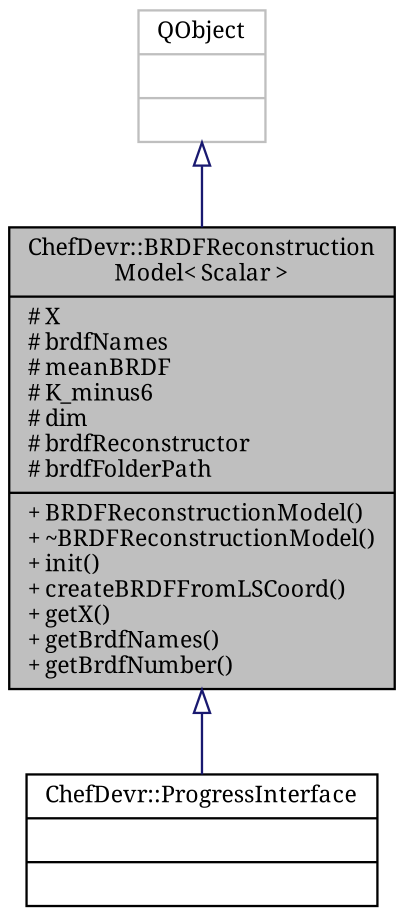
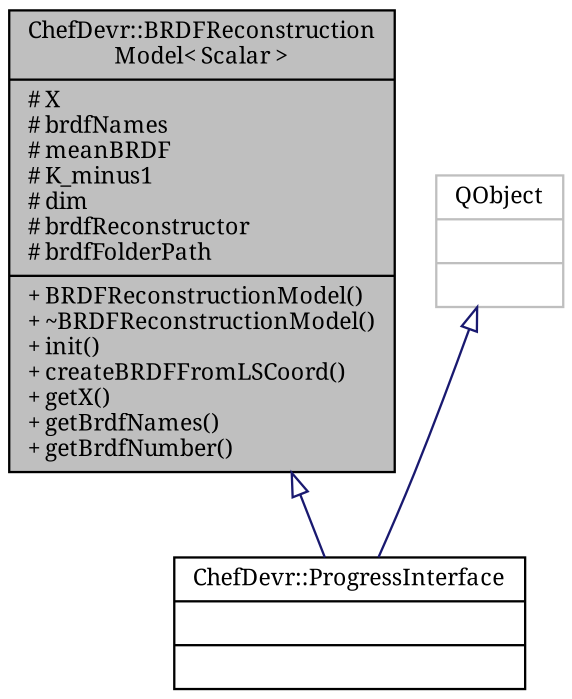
(202, 197) -> (426, 444)
(91, 394) -> (91, 177)
